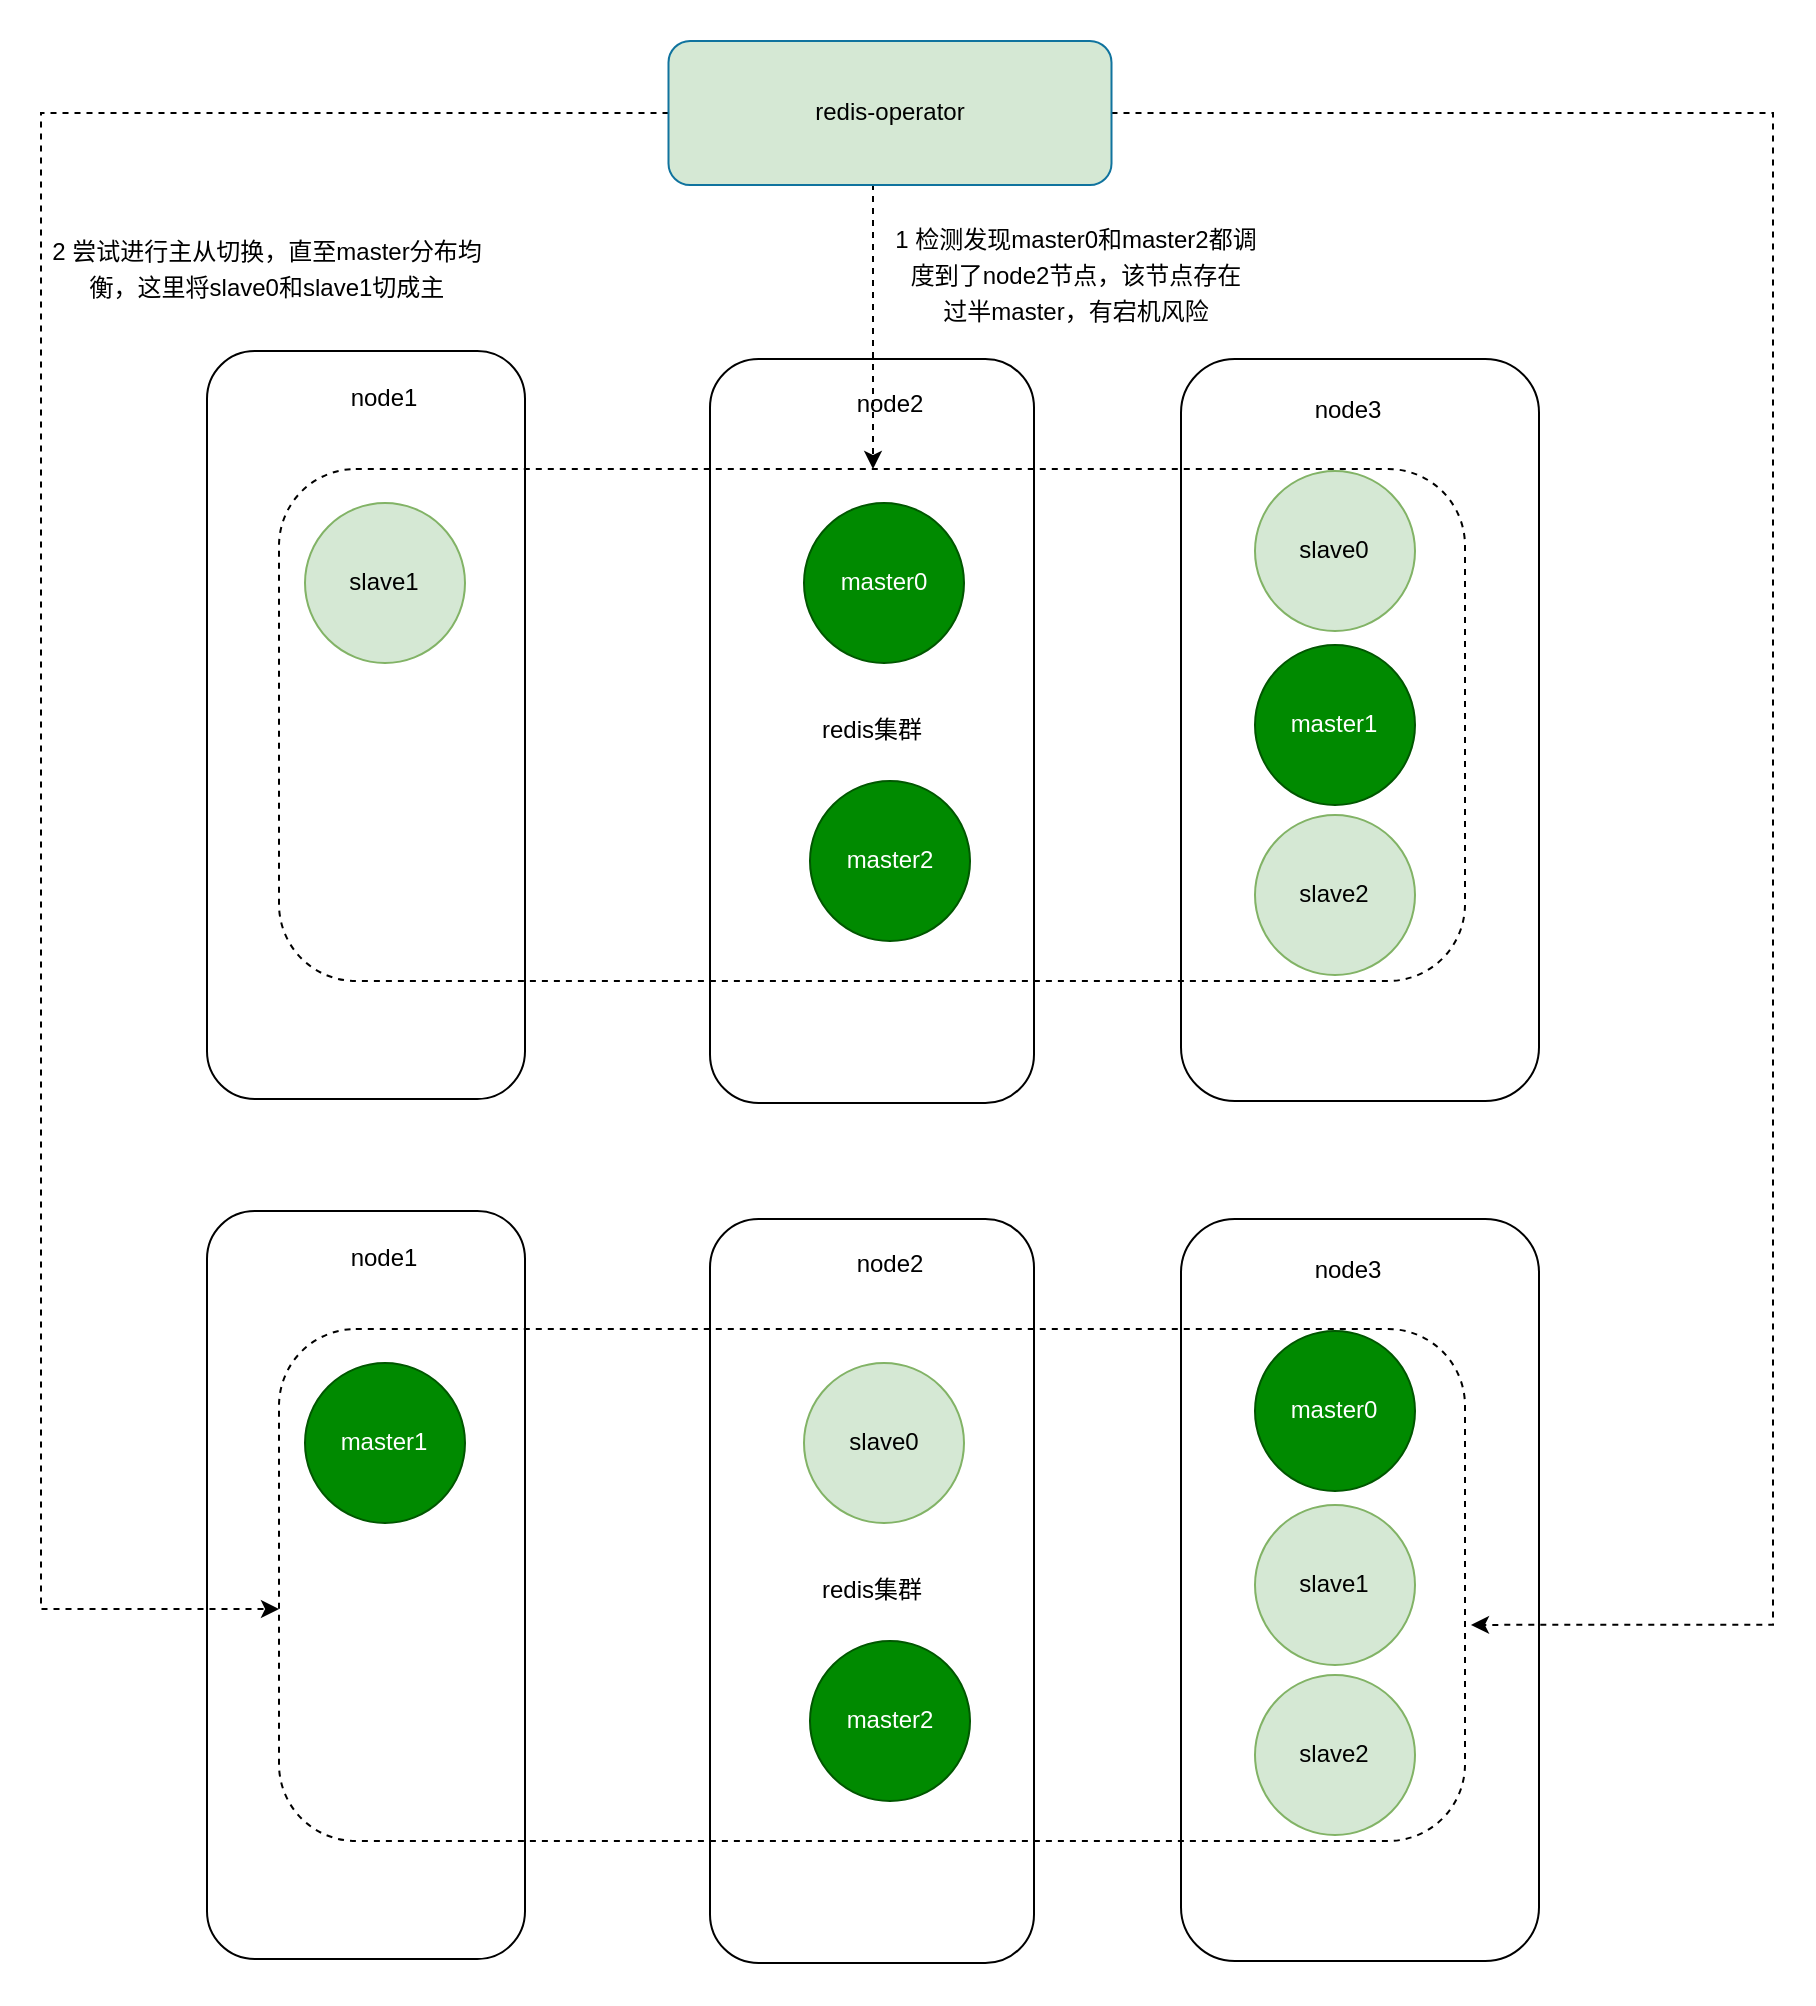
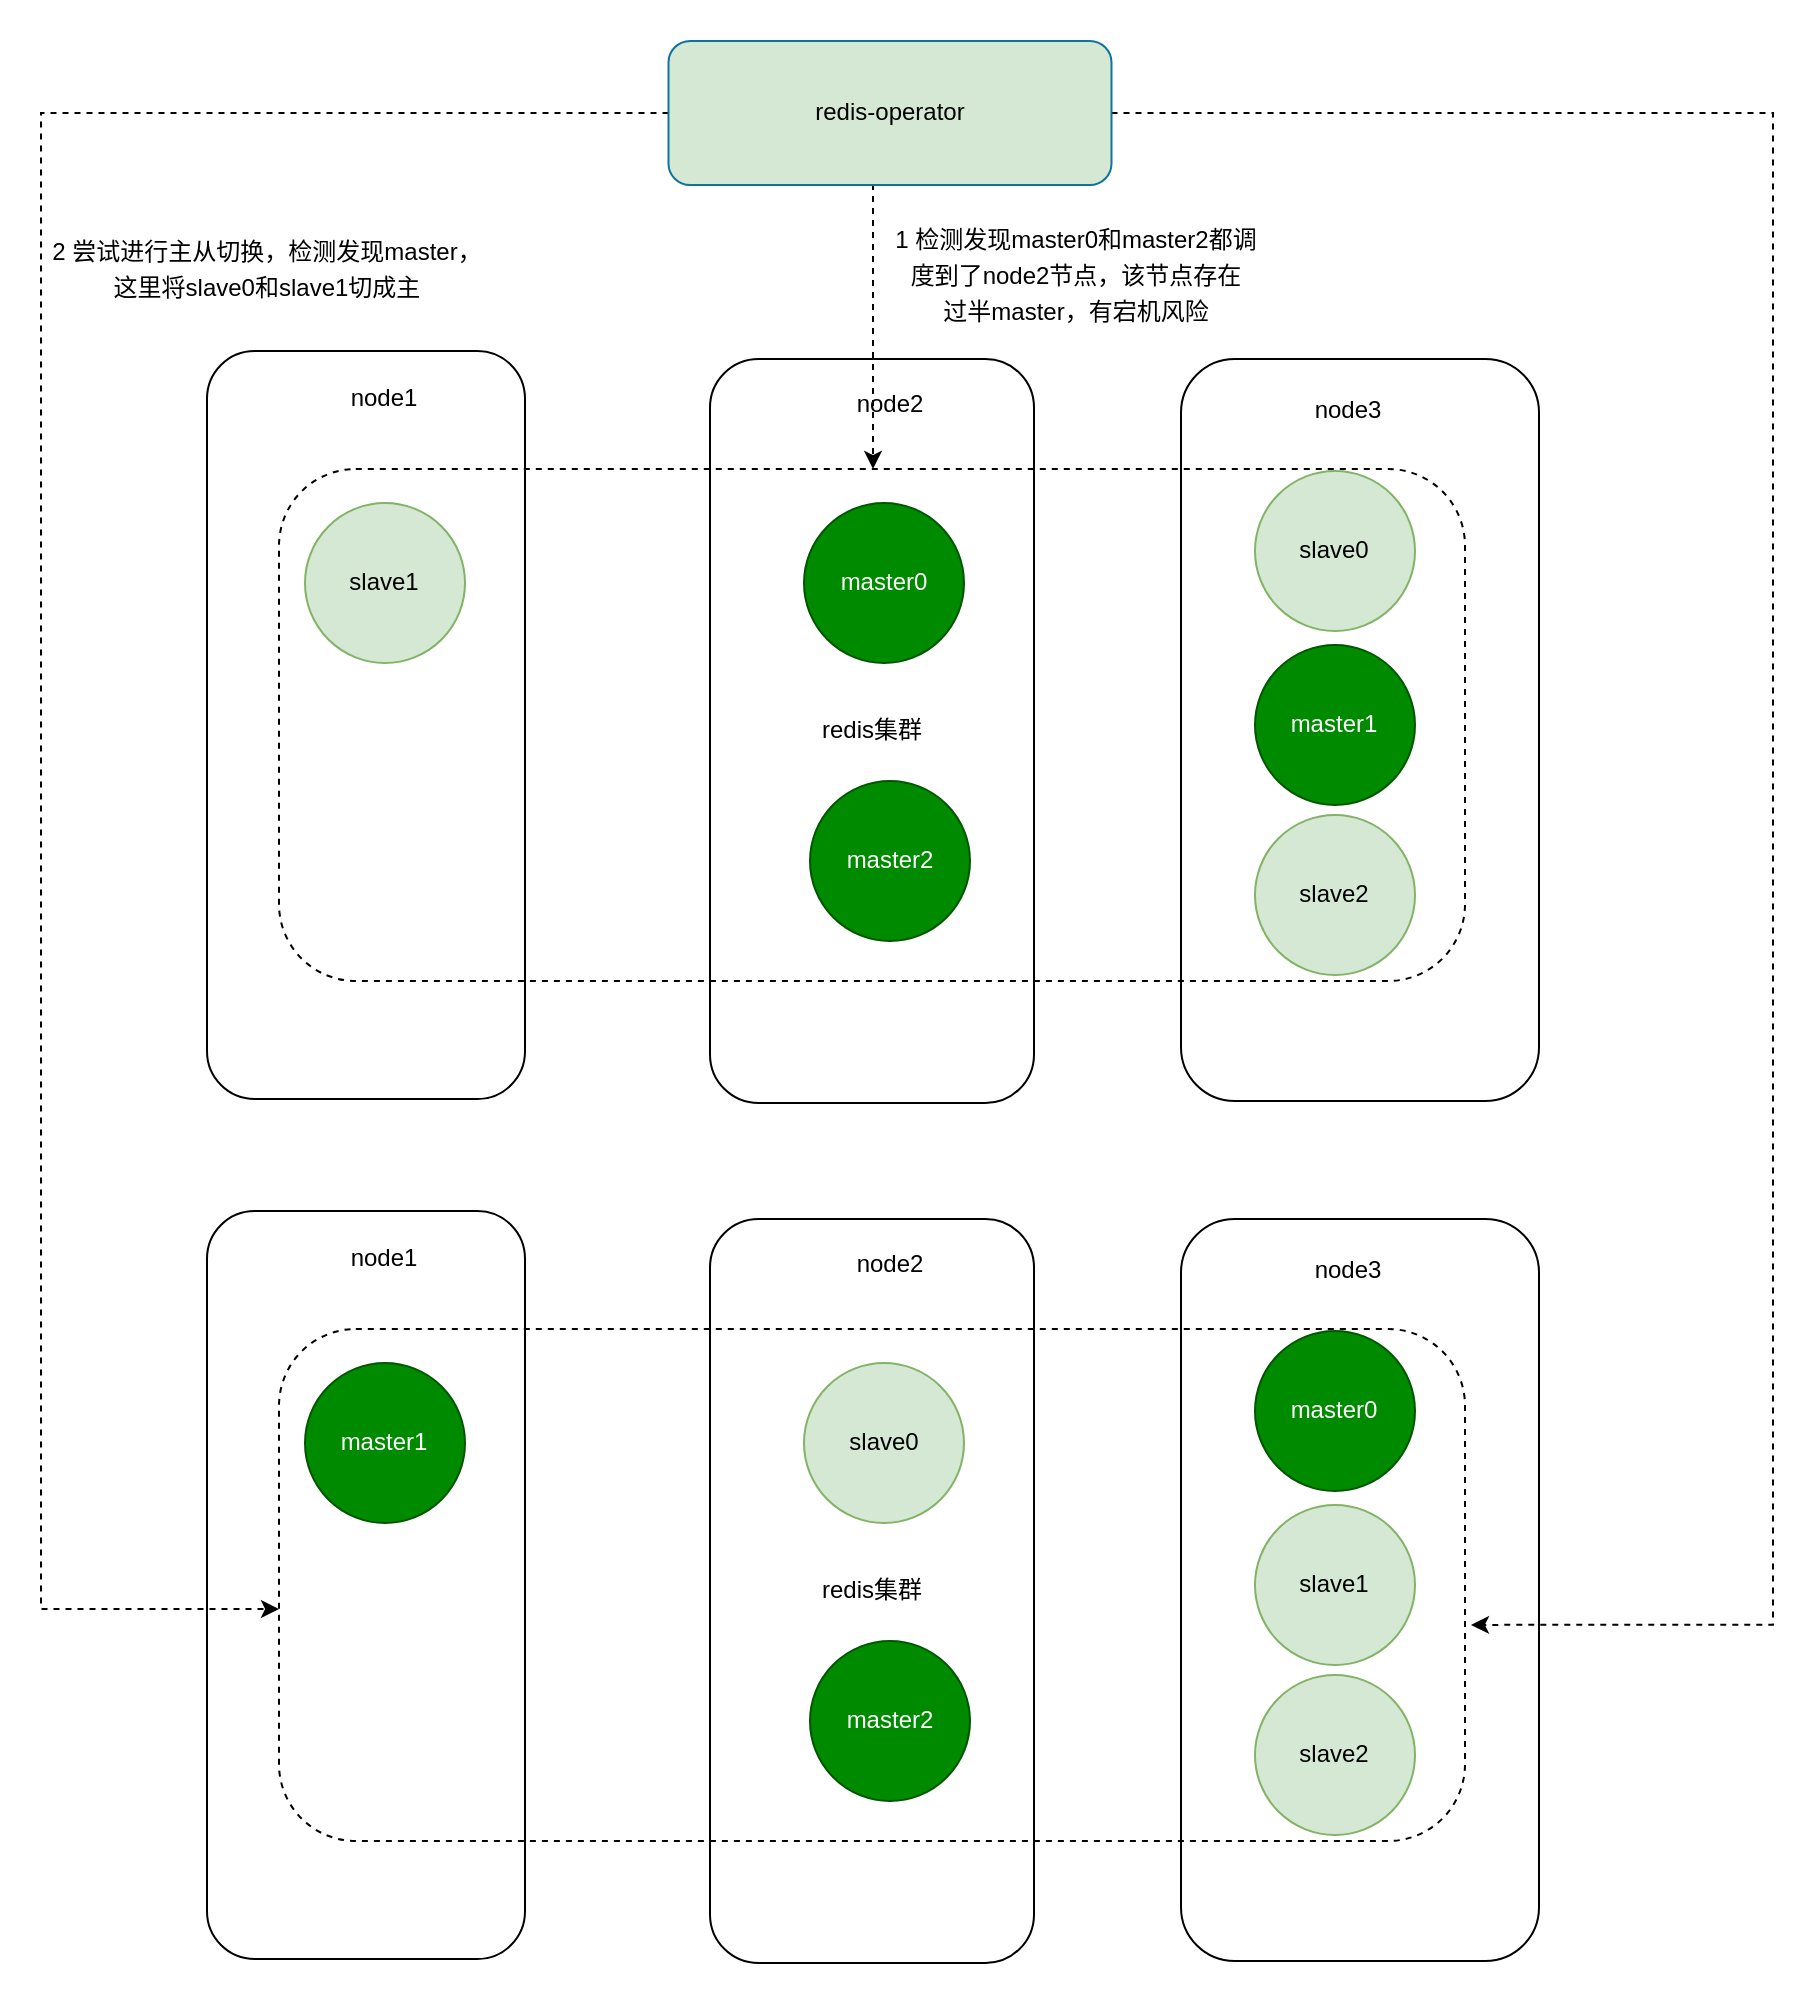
(268, 269) -> (268, 269)
